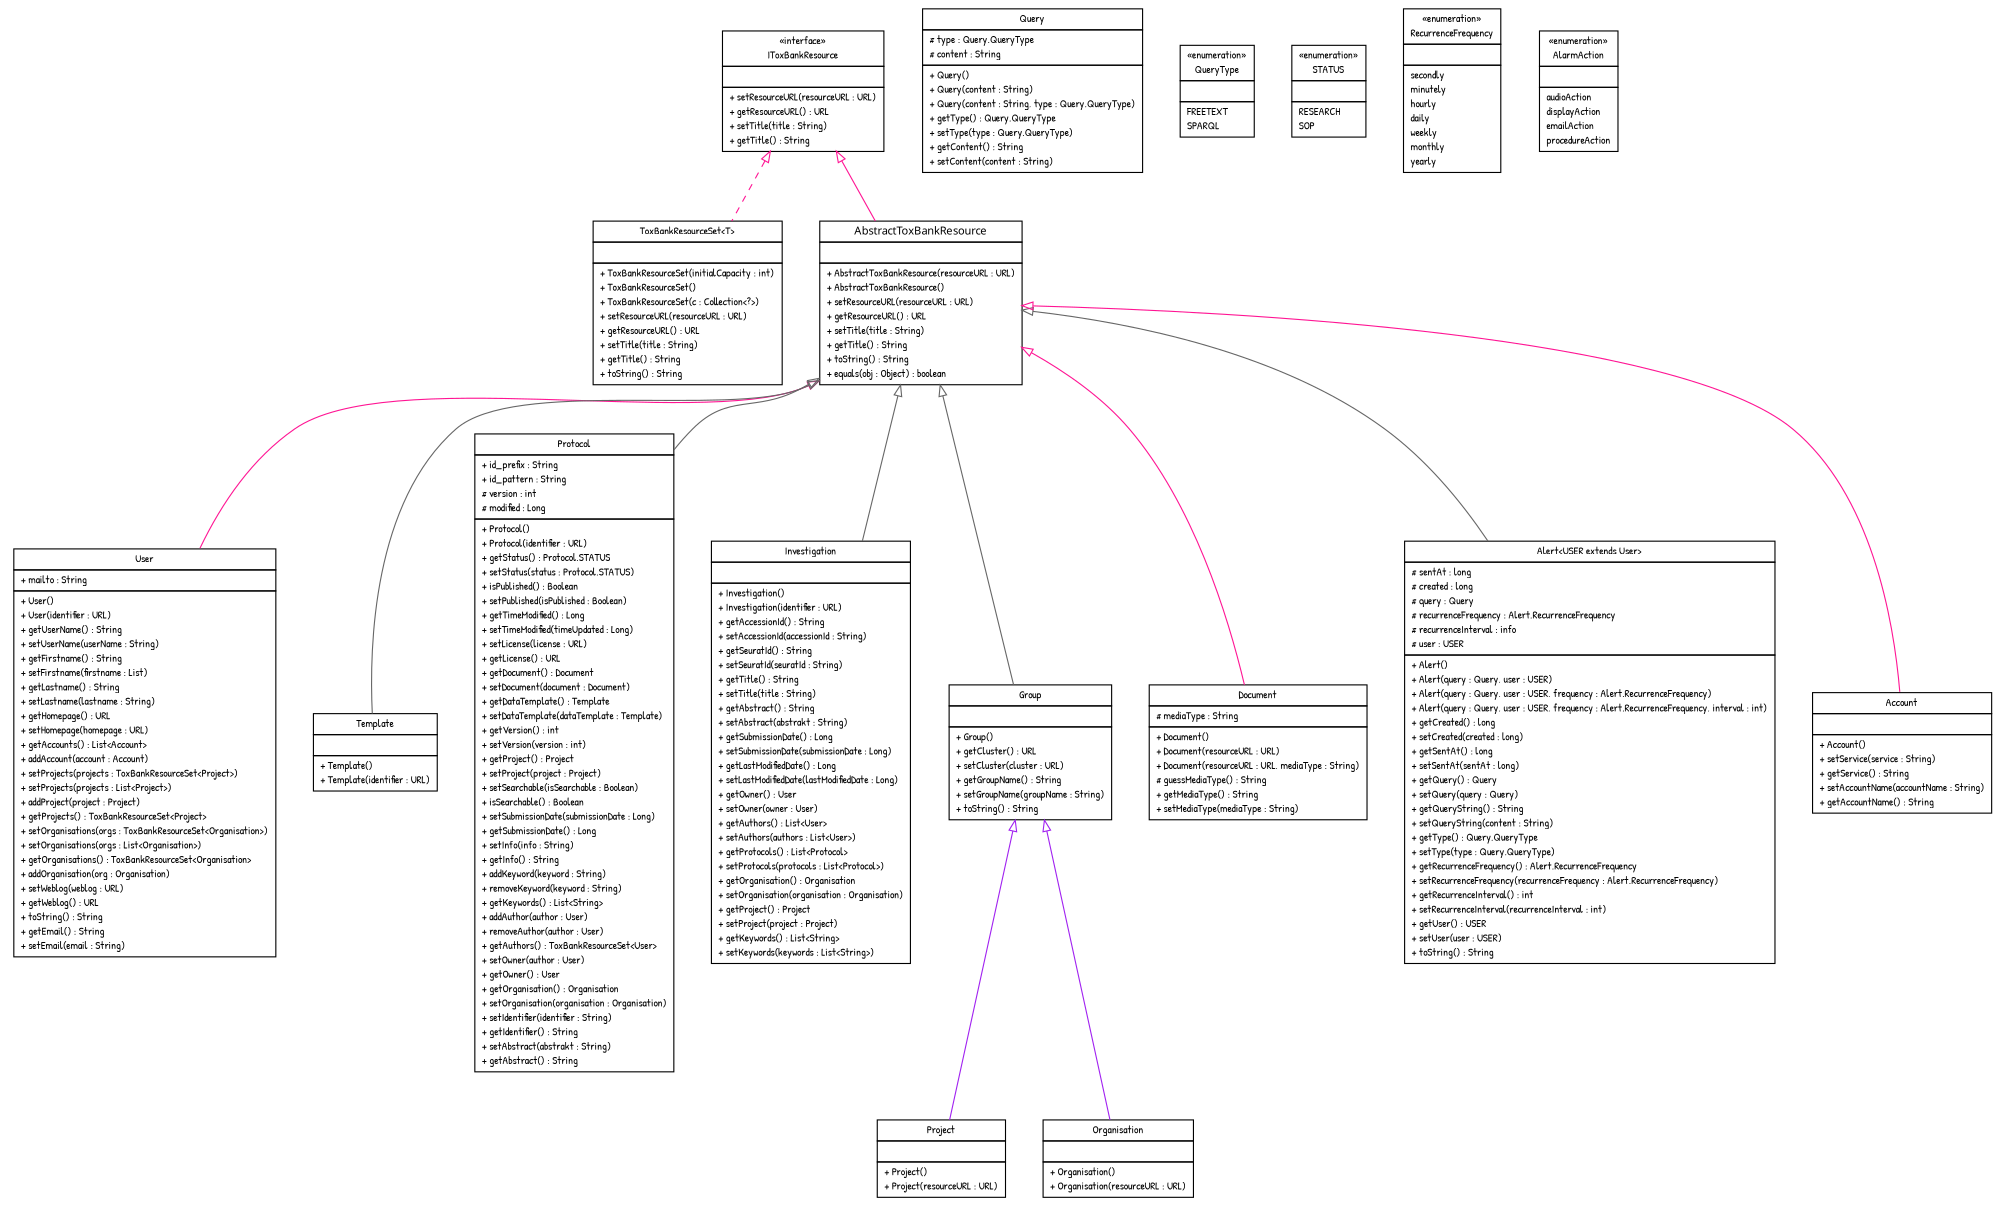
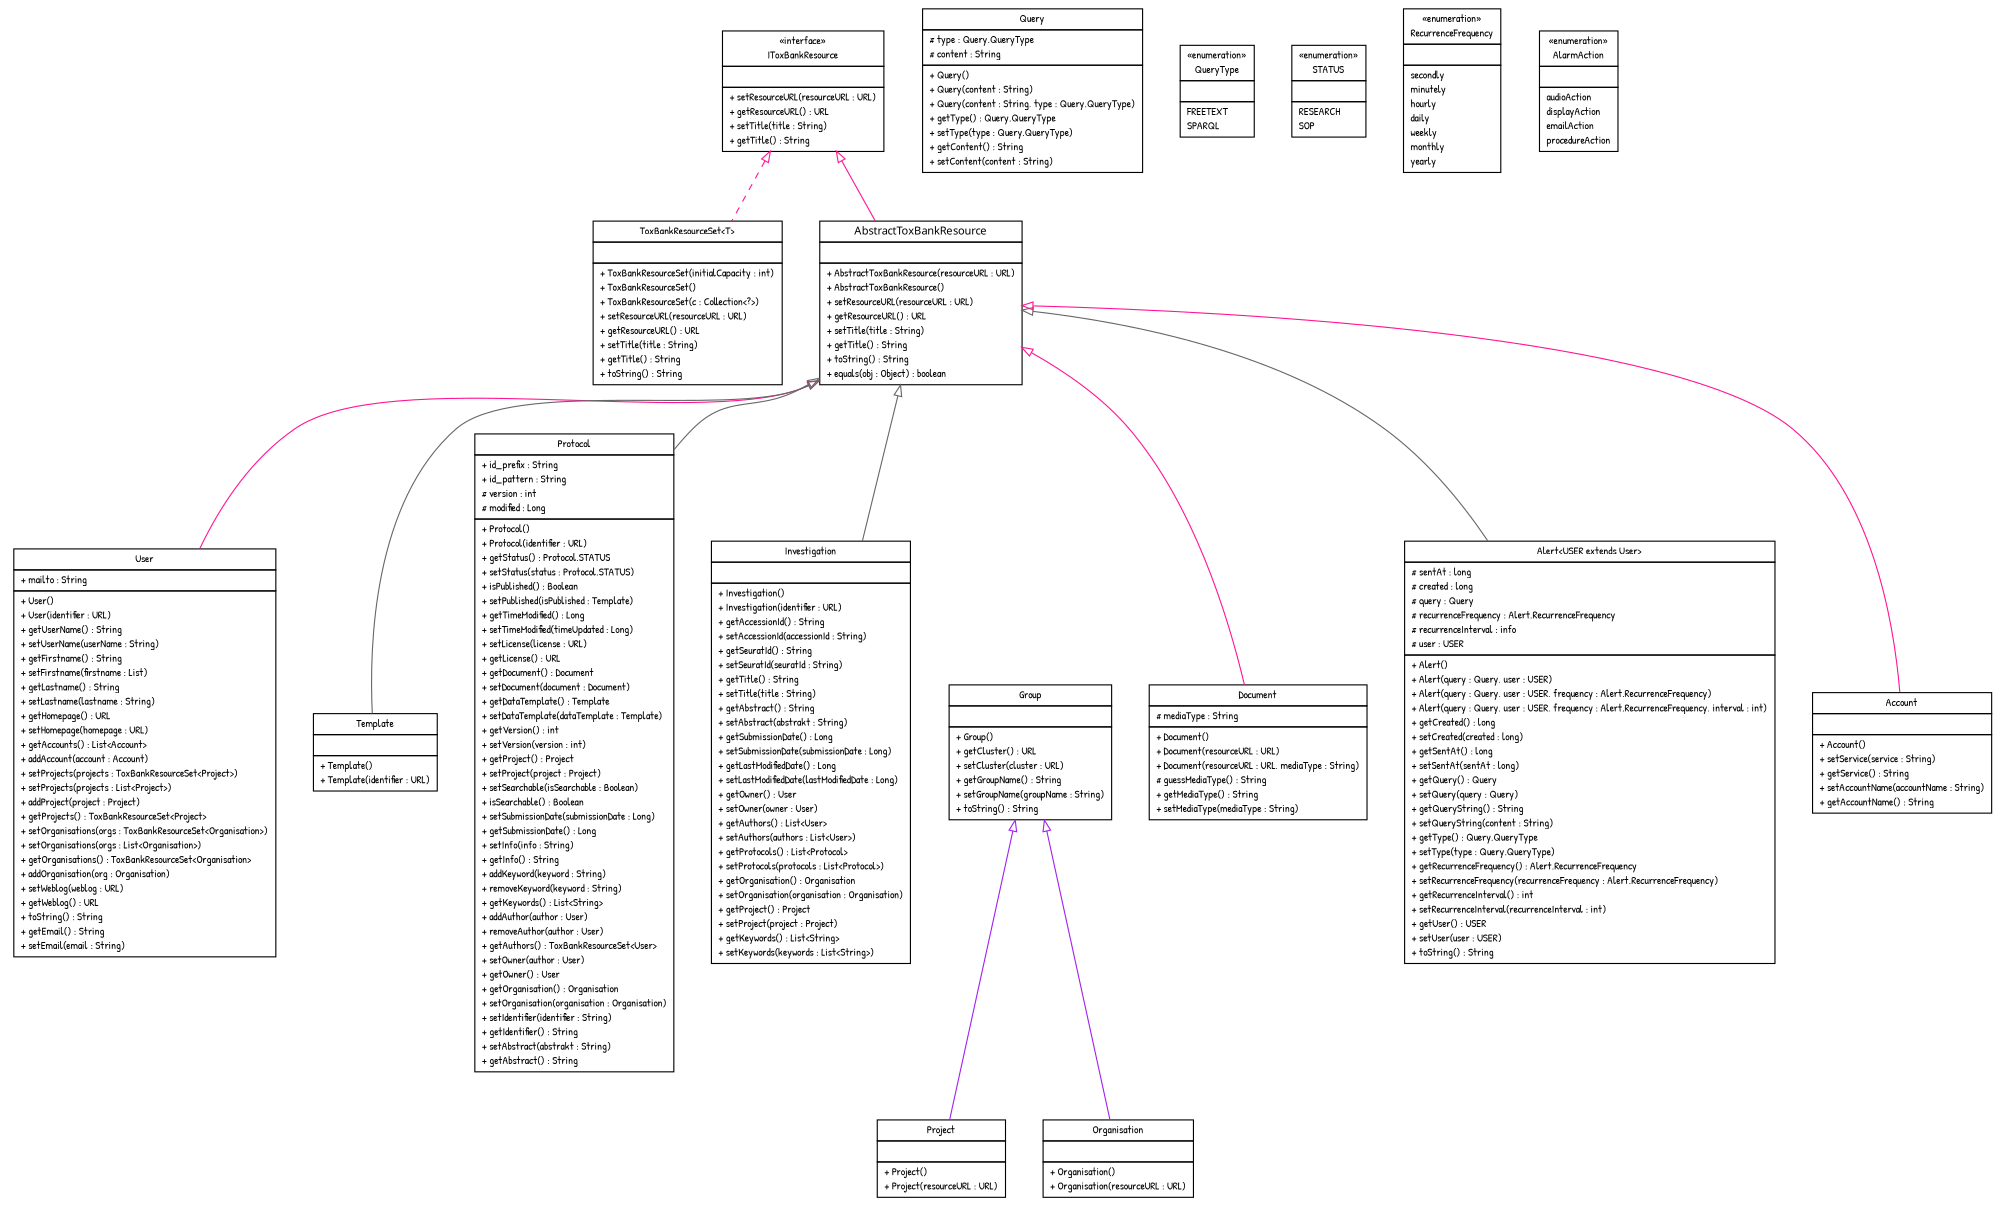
(978, 540) -> none
(554, 601) -> (558, 601)
